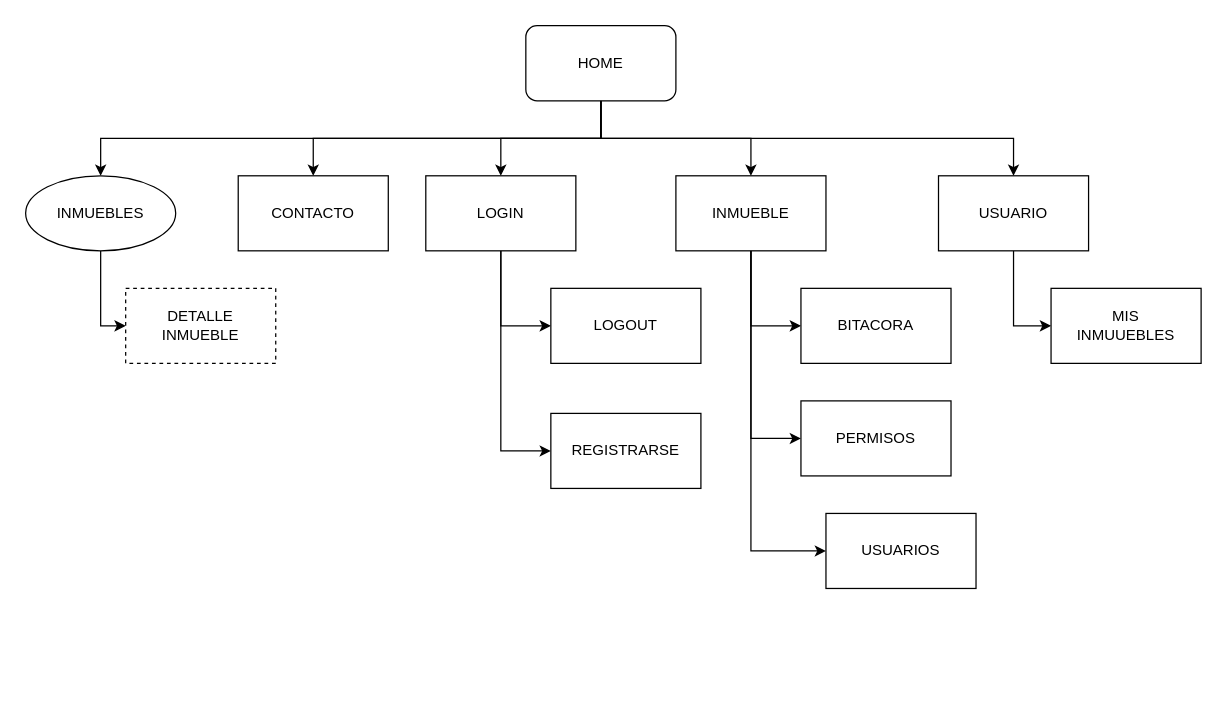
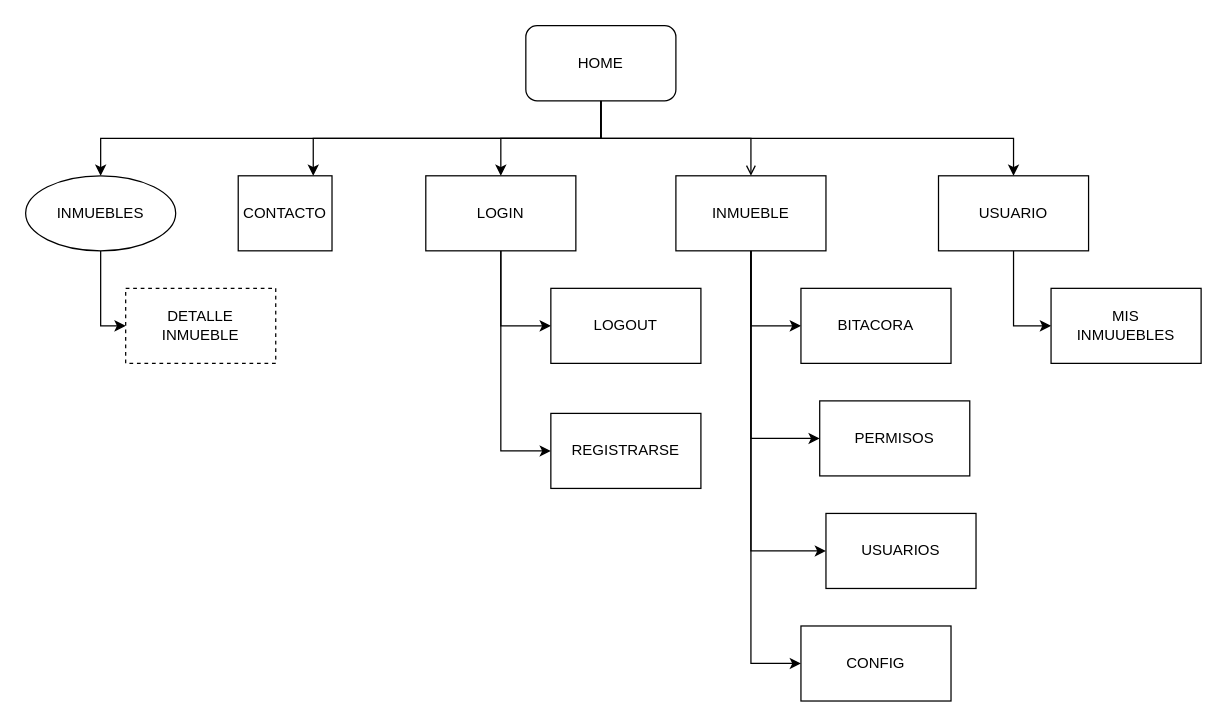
(751, 166) -> (751, 167)
(313, 213) -> (285, 213)
(876, 438) -> (894, 438)
none -> (751, 629)
none -> (876, 663)
